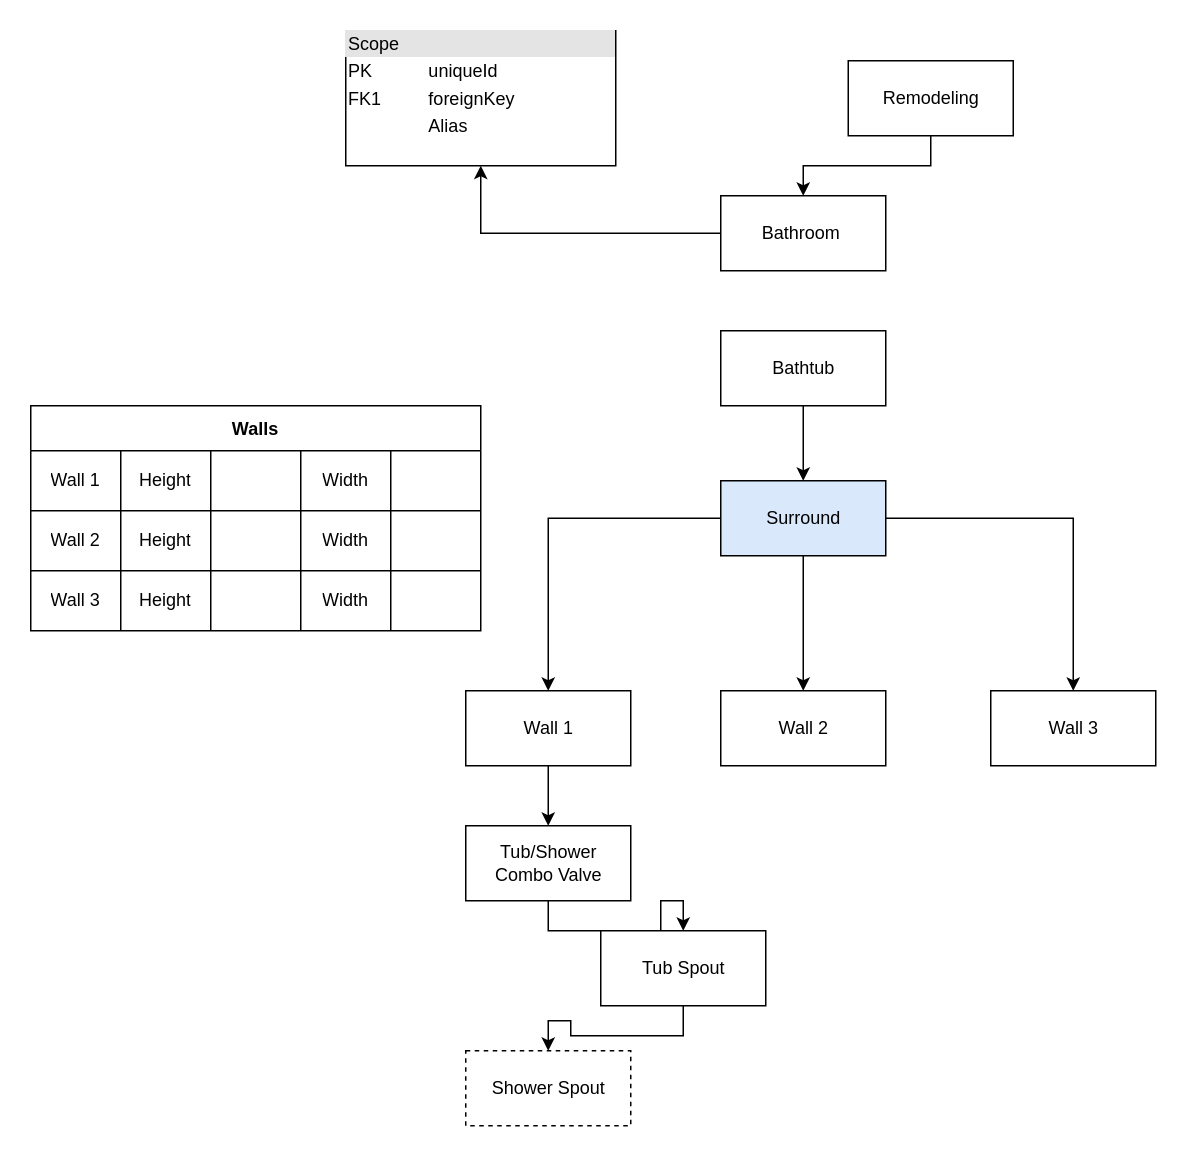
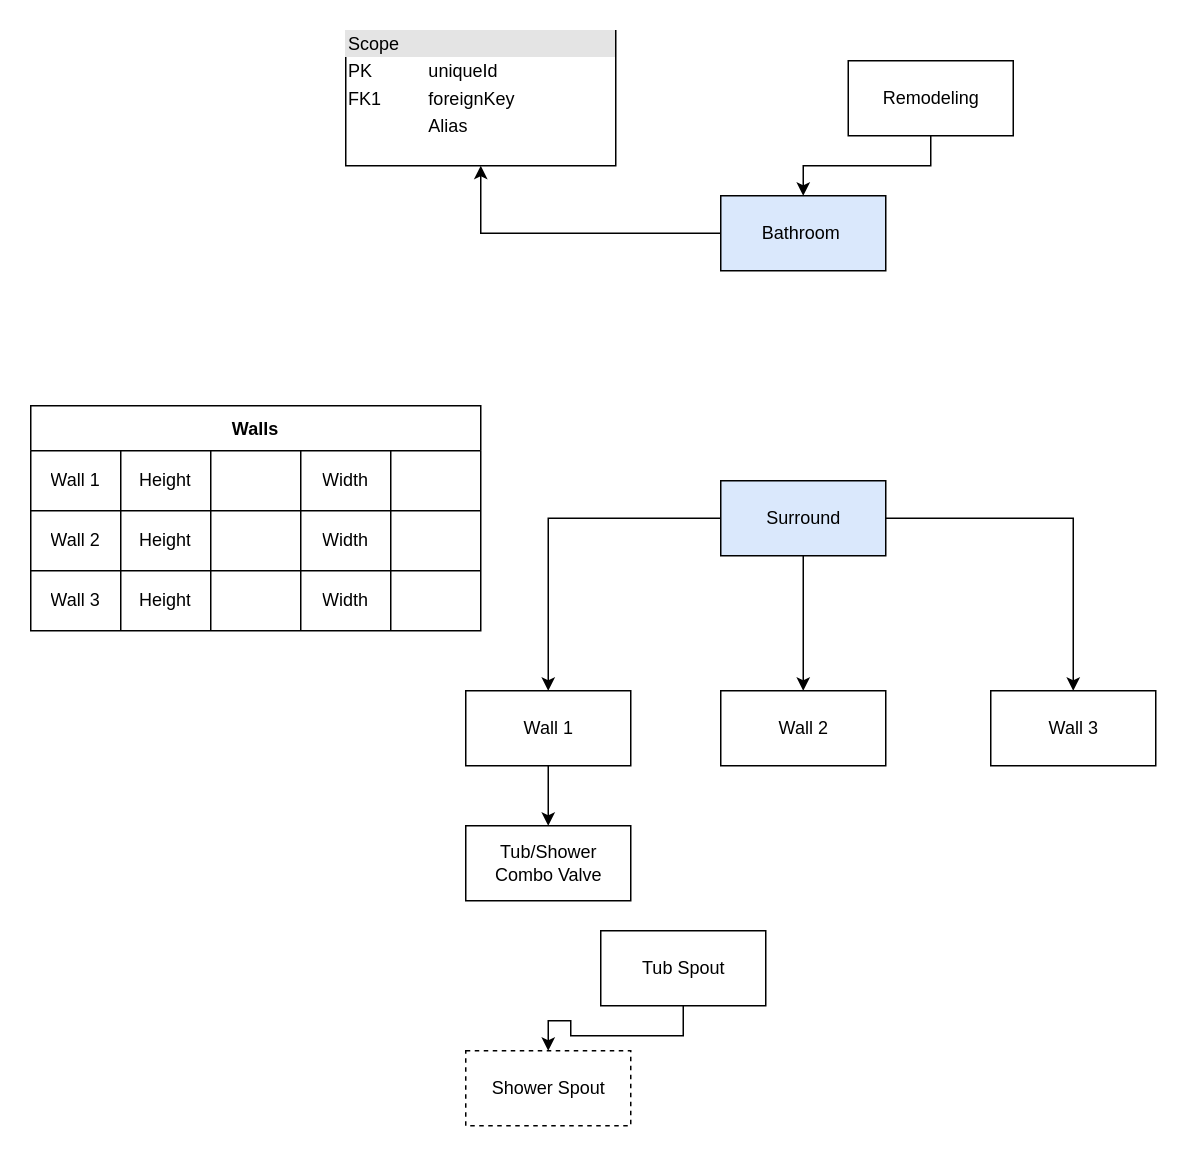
(803, 233) -> (803, 233)
(803, 368) -> none
(803, 438) -> none
(559, 931) -> none
